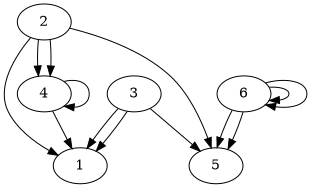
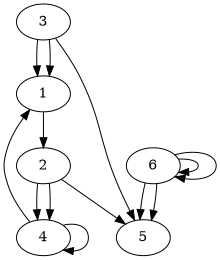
(5, 100) -> (43, 125)
